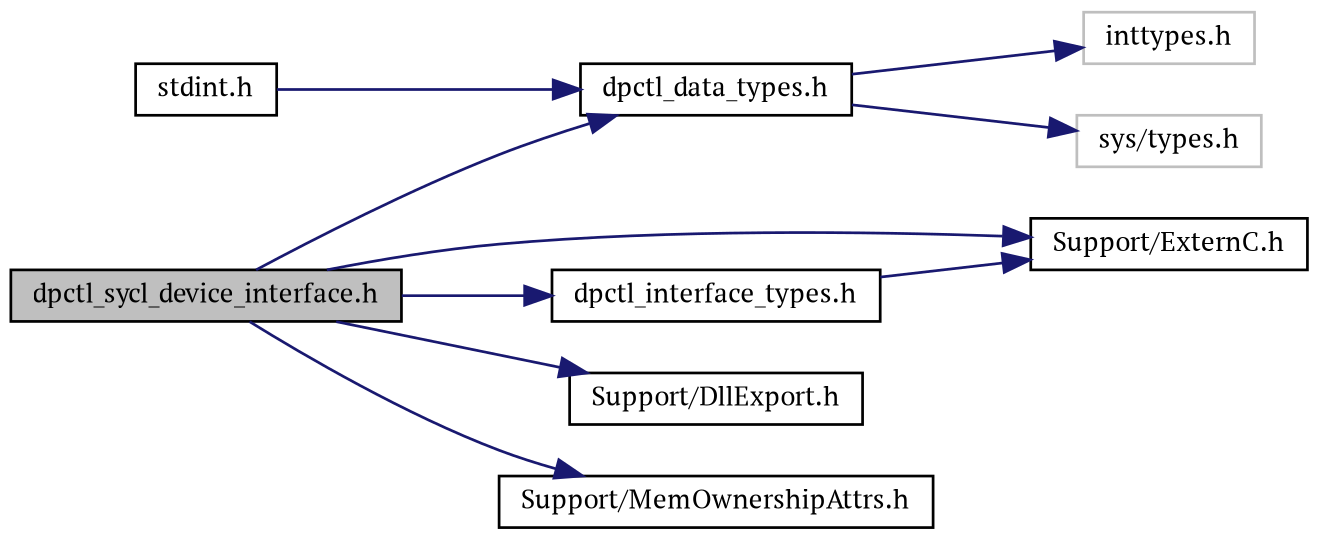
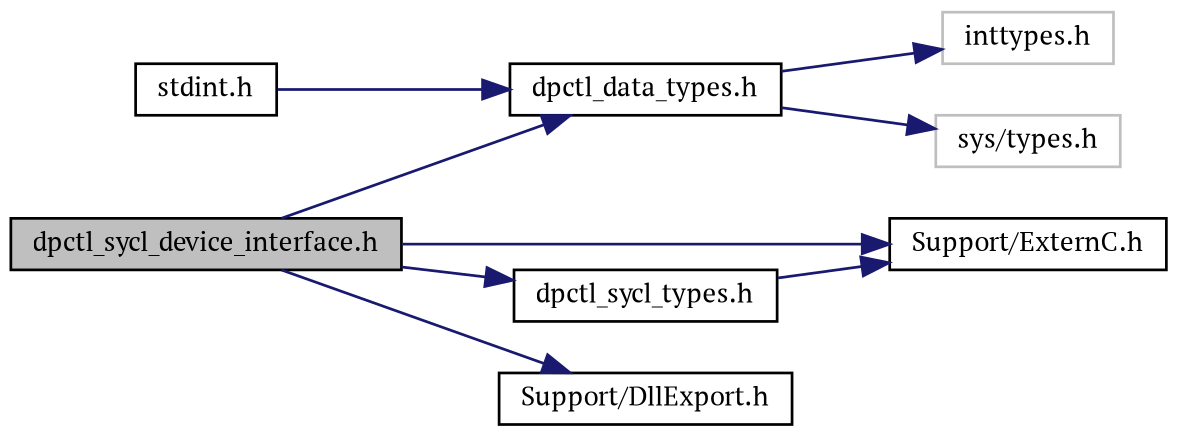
(716, 296) -> (646, 296)
(716, 502) -> none
